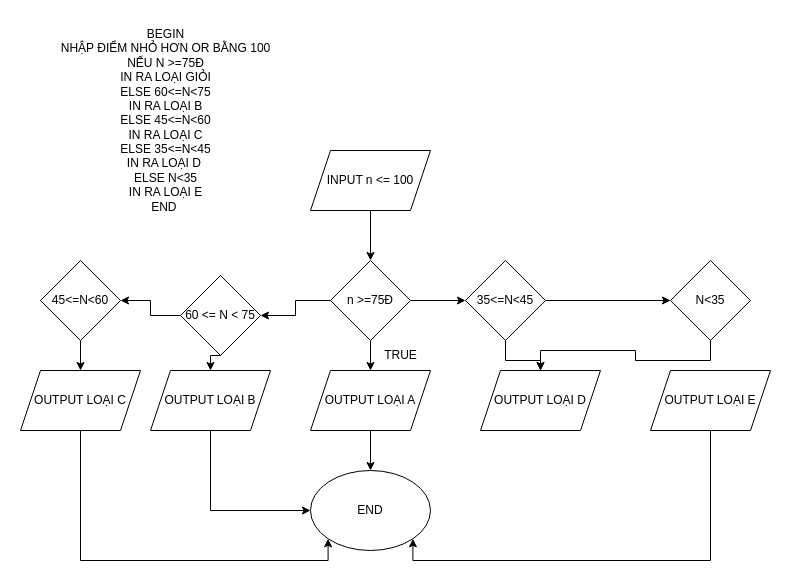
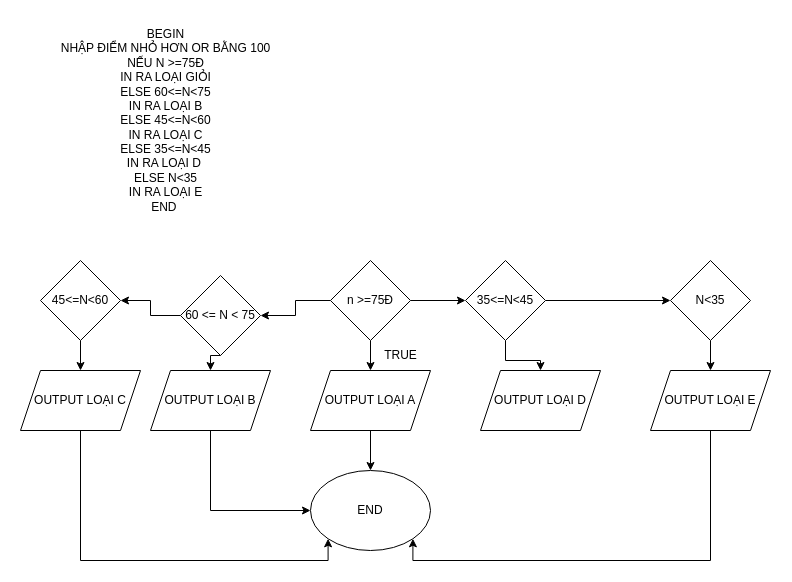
(371, 181) -> none
(371, 232) -> none
(629, 351) -> (711, 361)
